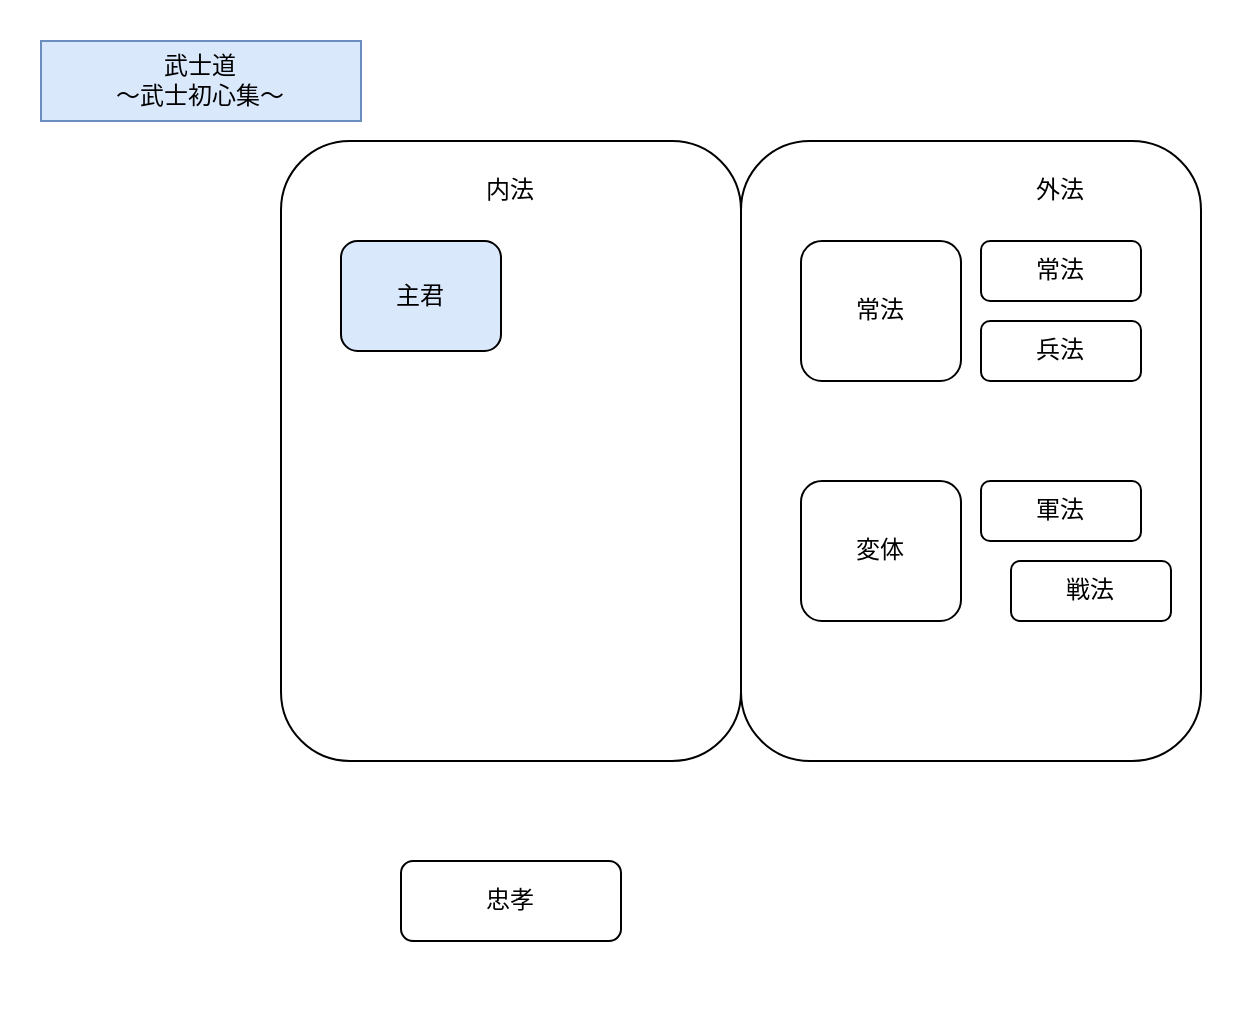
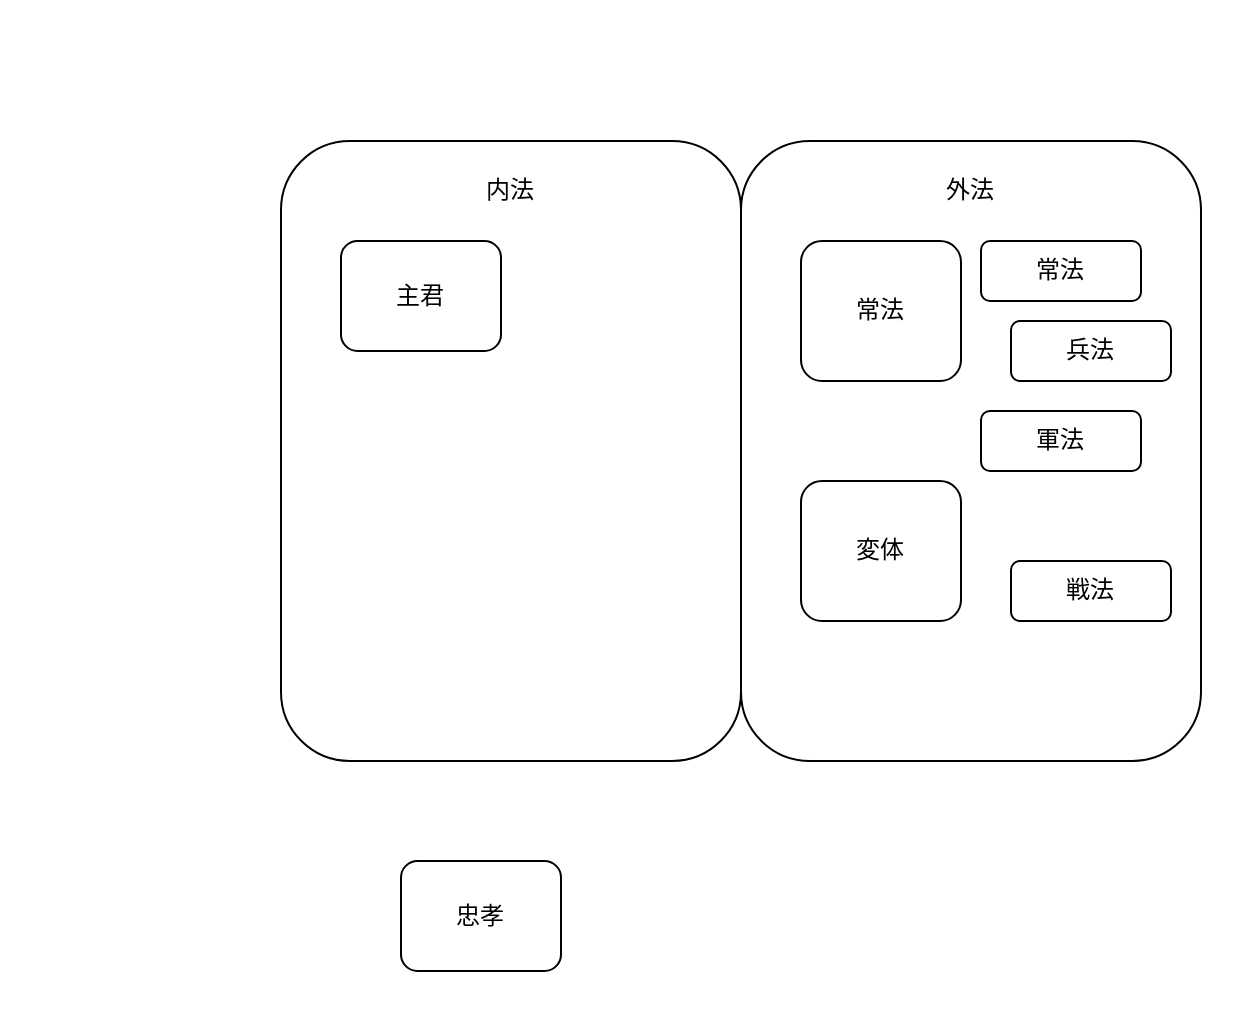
(201, 81) -> none
(1061, 191) -> (971, 191)
(421, 296) -> (421, 296)
(1061, 351) -> (1091, 351)
(1061, 511) -> (1061, 441)
(511, 901) -> (481, 916)
